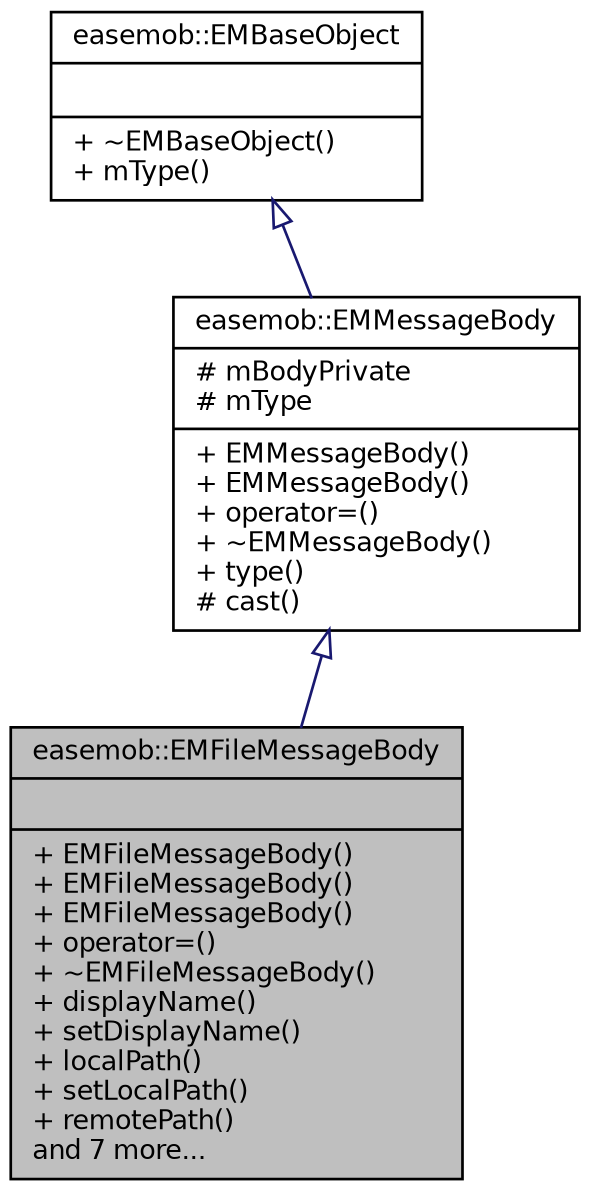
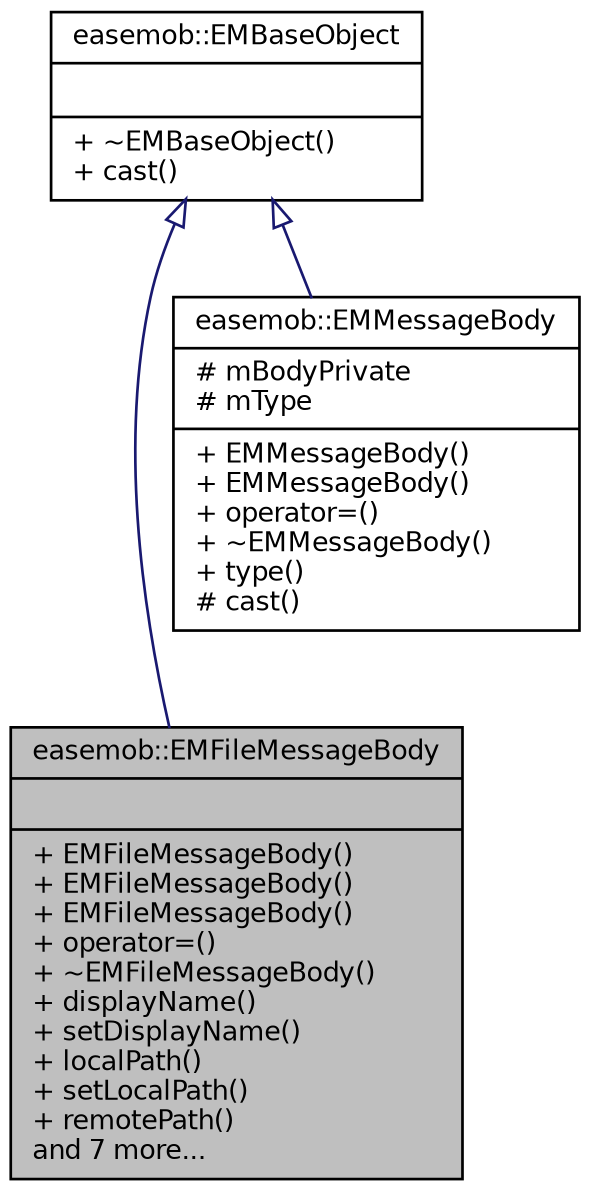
(143, 172) -> (126, 172)
(311, 692) -> (136, 475)
